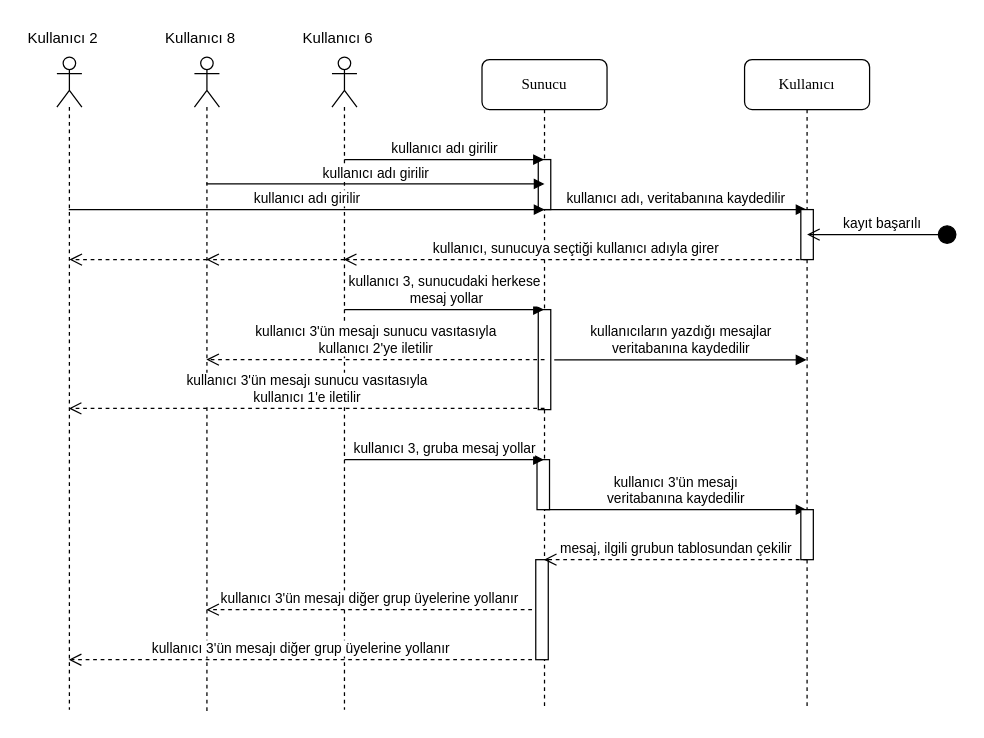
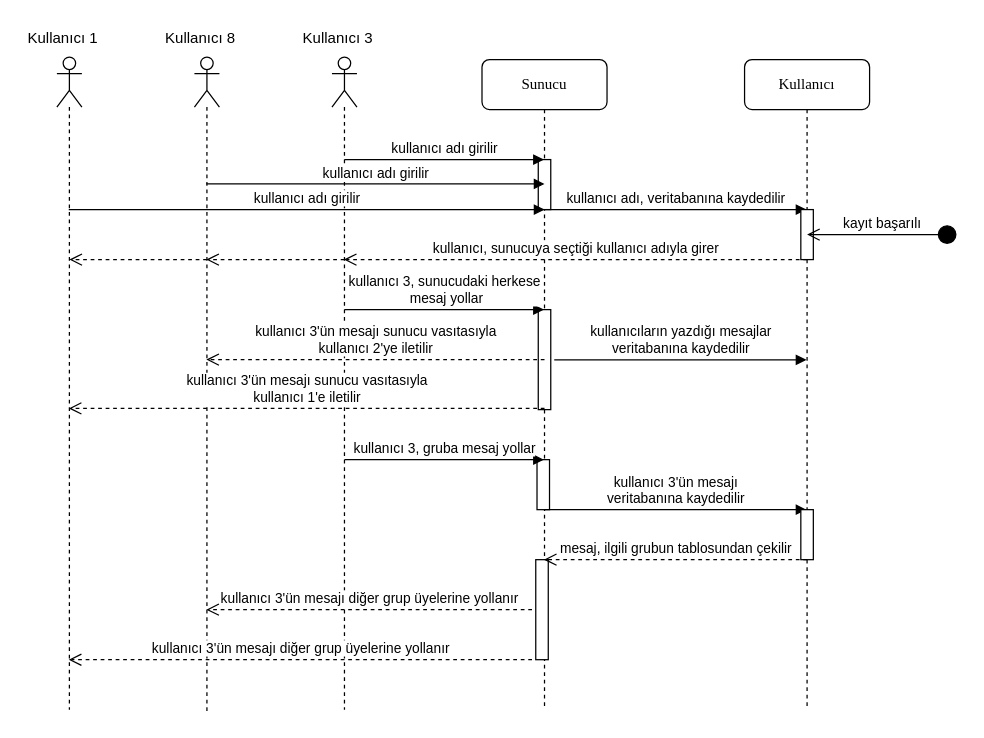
(68, 38) -> (68, 38)
(343, 38) -> (343, 38)
